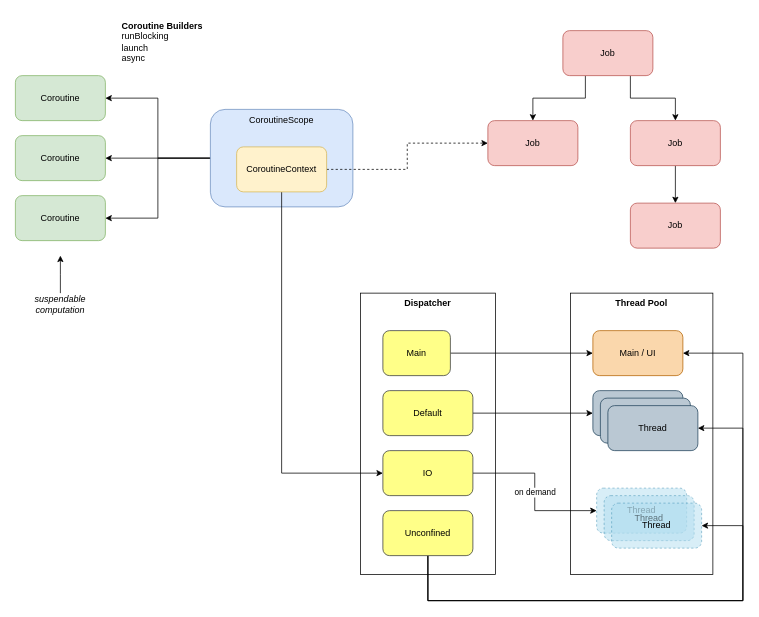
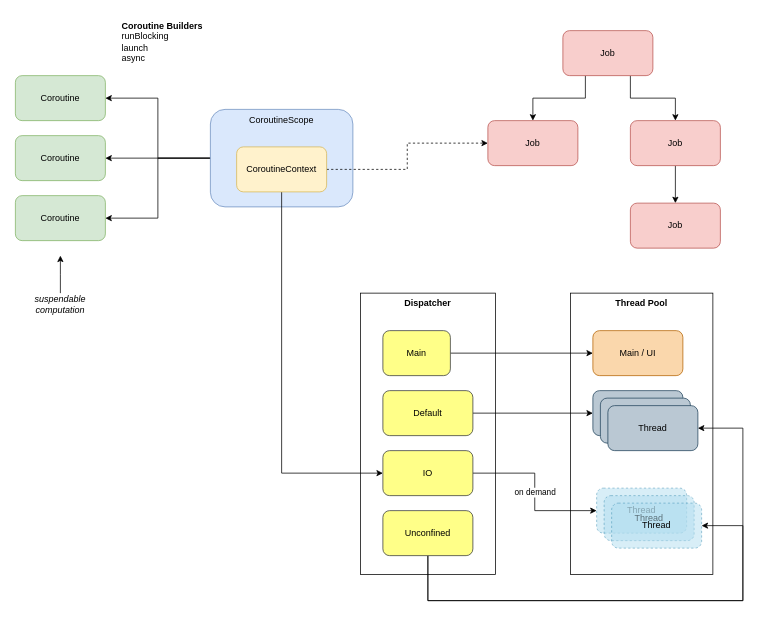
(743, 353) -> none
